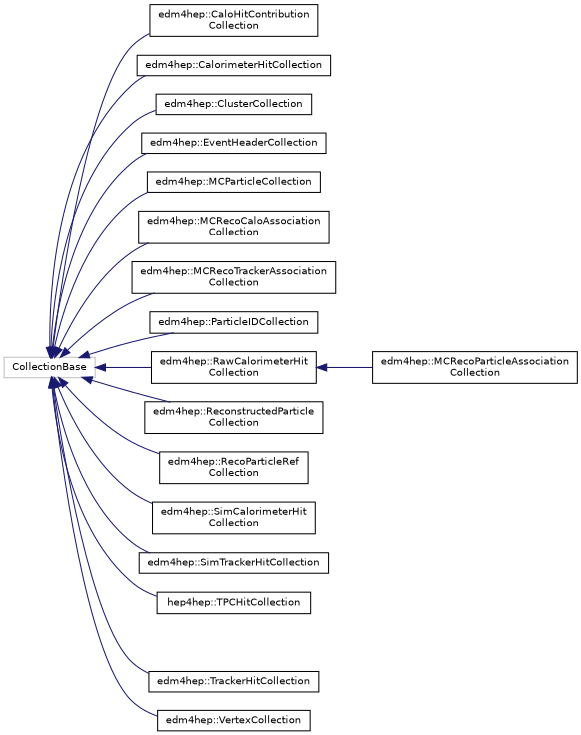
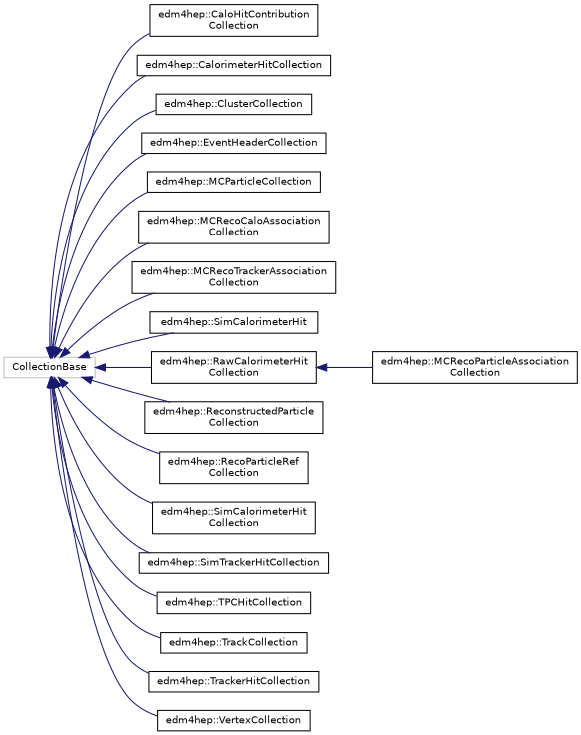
(234, 322) -> (234, 322)
(234, 603) -> (234, 603)
none -> (234, 643)
